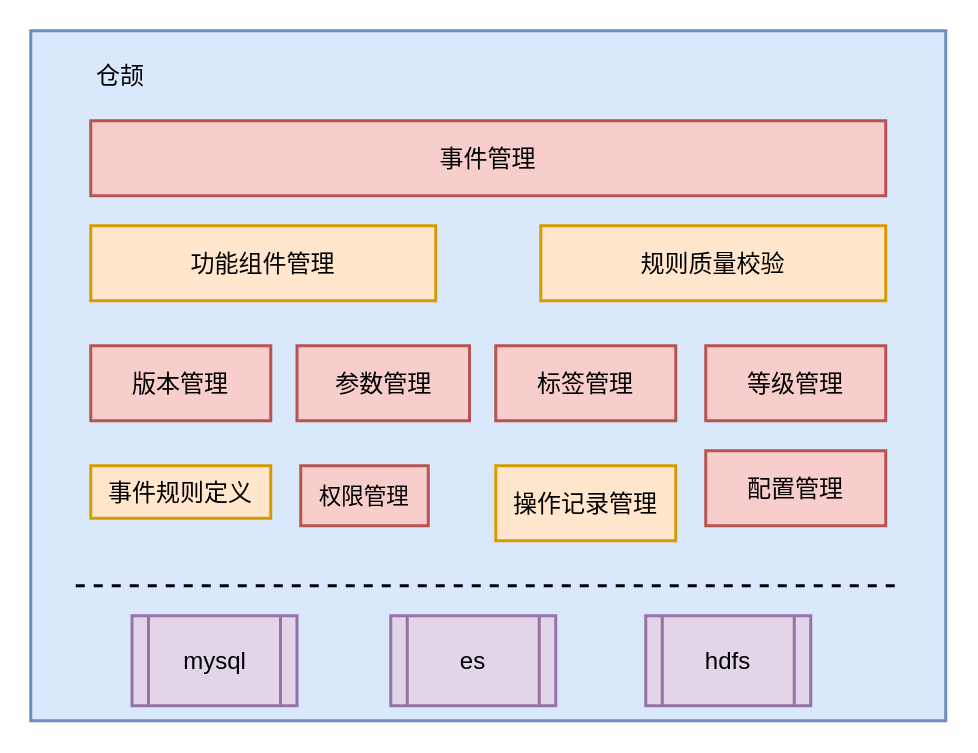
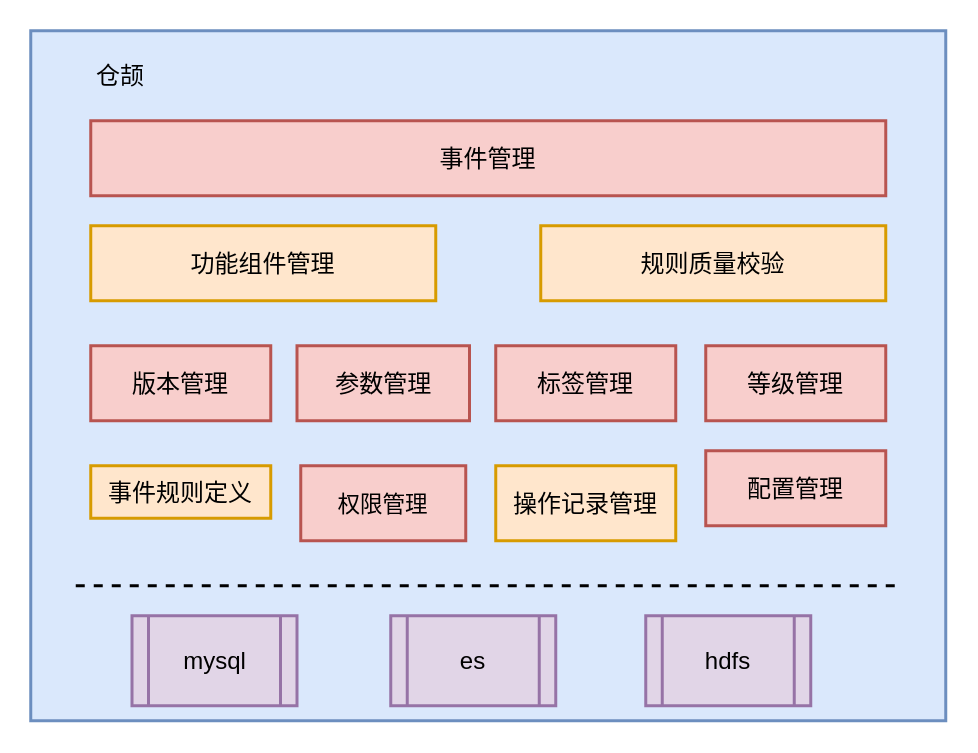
(365, 496) -> (383, 503)
